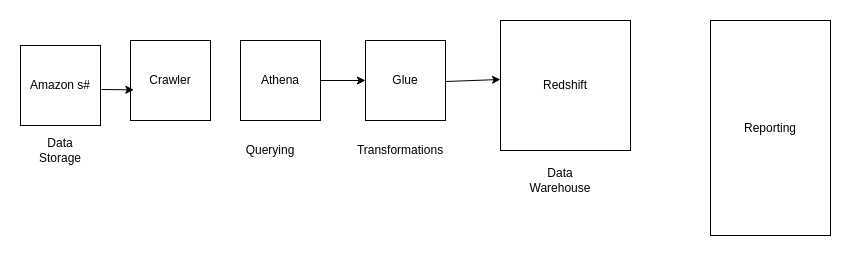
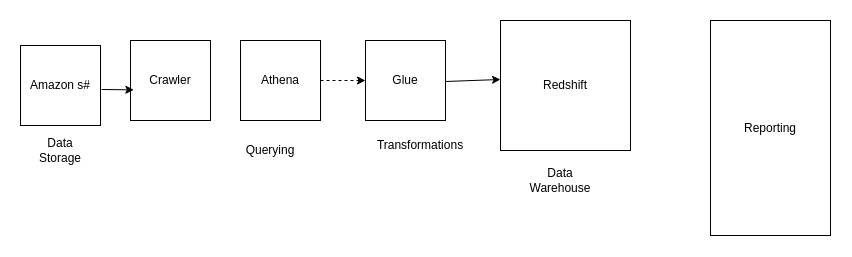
(340, 81) -> (340, 81)
(401, 151) -> (421, 146)
